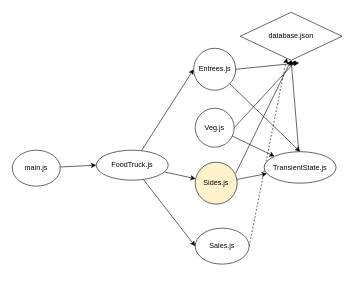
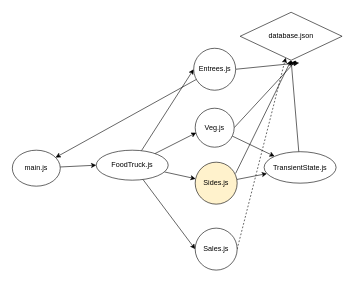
none -> (187, 138)
(288, 140) -> (118, 123)
(222, 246) -> (216, 249)
